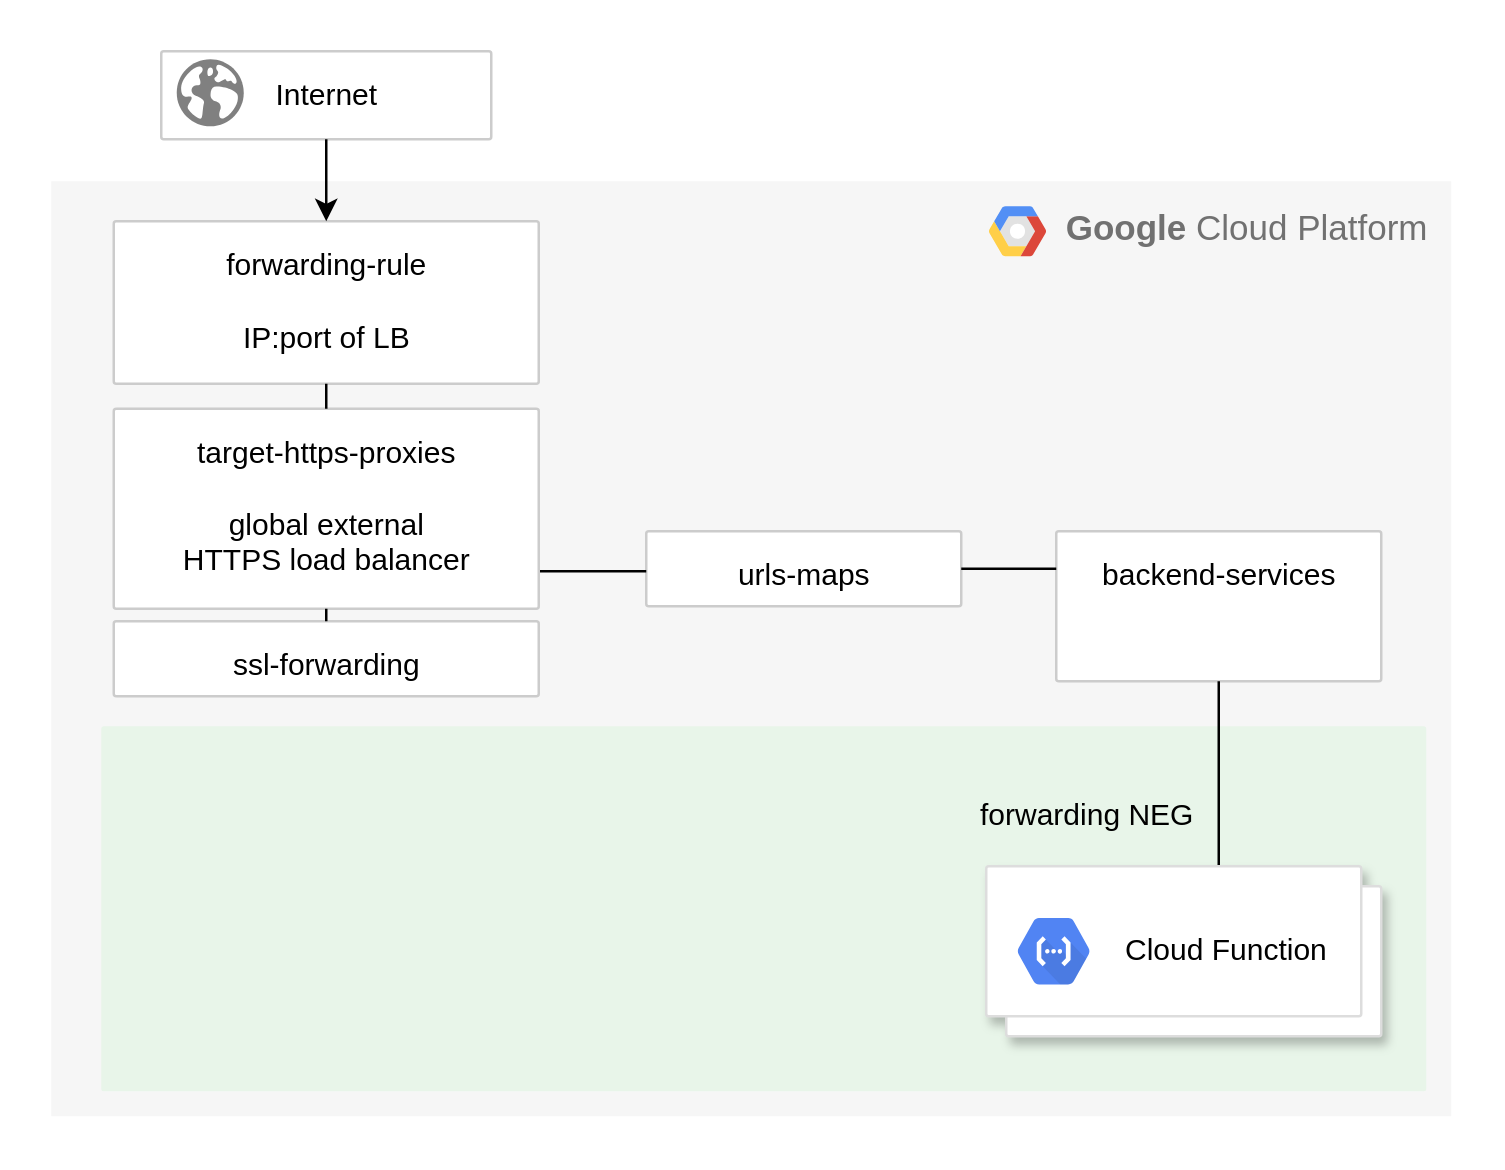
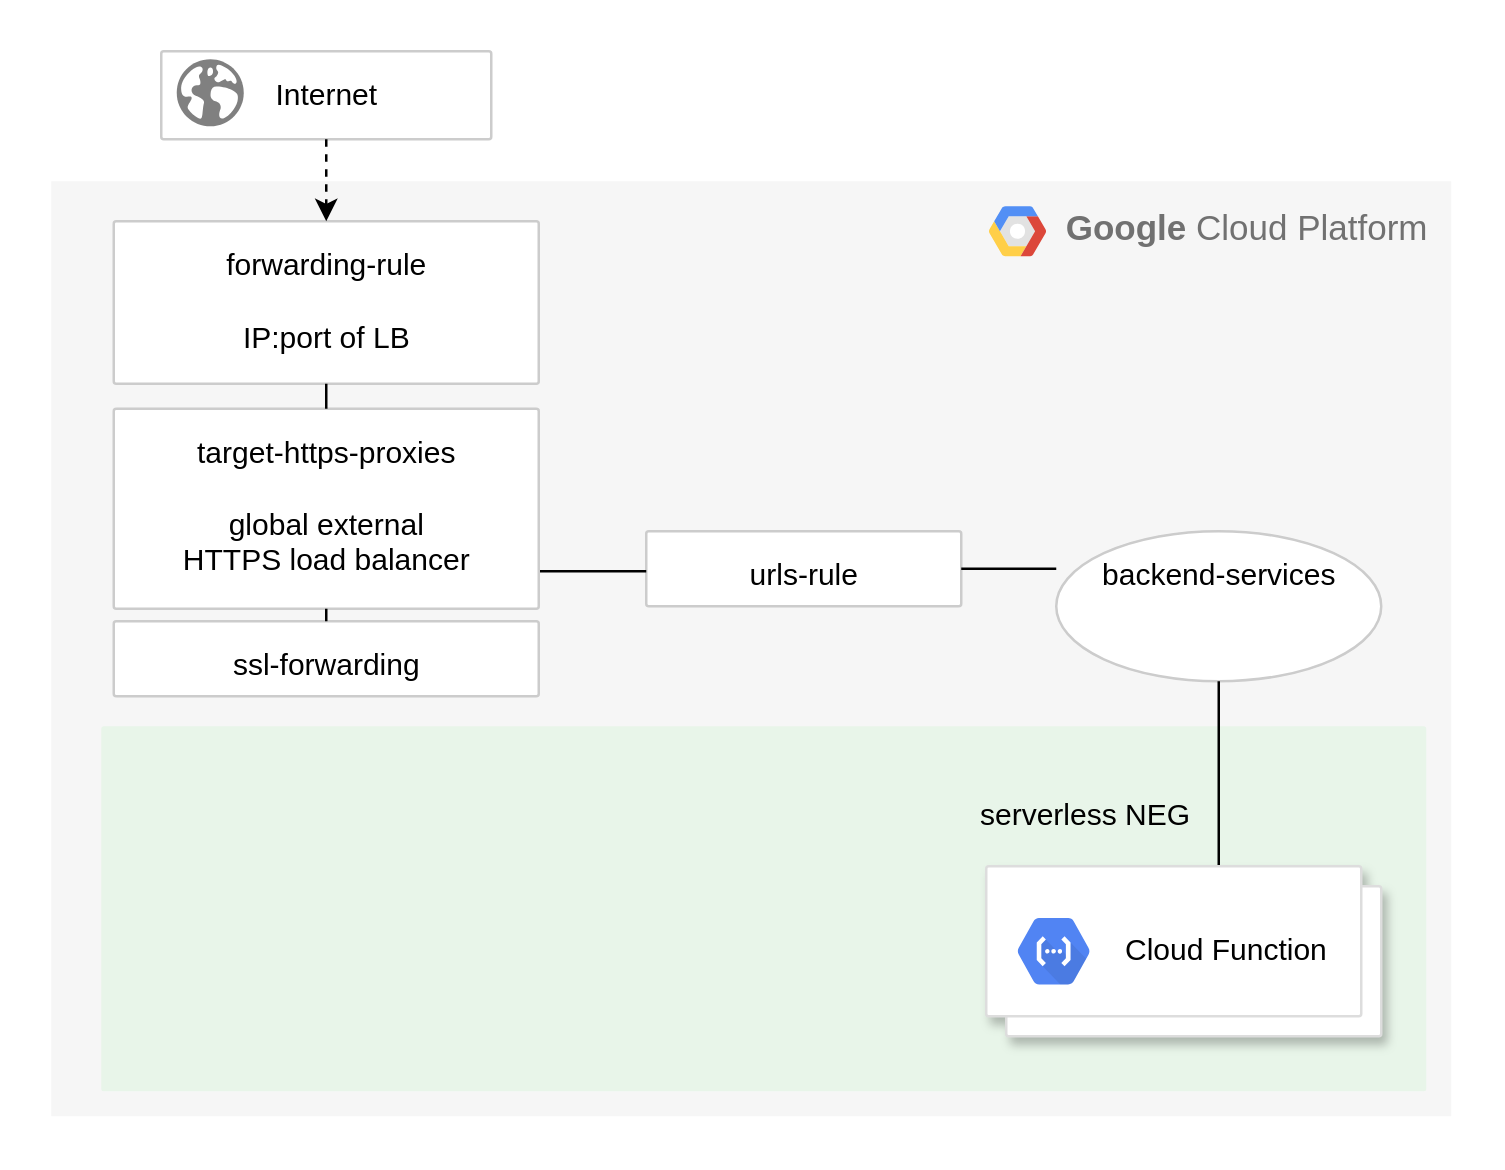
(326, 170) -> (326, 170)
(805, 577) -> (805, 577)
(1219, 606) -> (1219, 606)
(1091, 816) -> (1091, 816)
